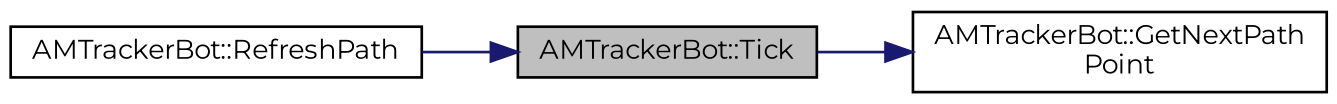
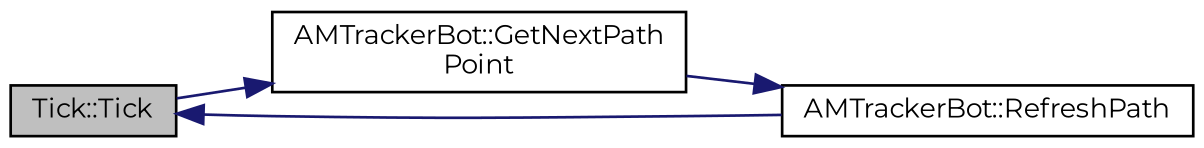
(667, 52) -> (93, 111)
none -> (721, 80)
